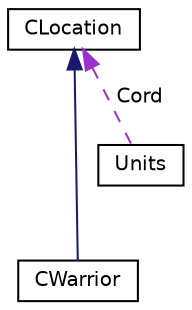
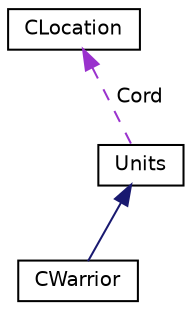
(76, 165) -> (105, 232)
